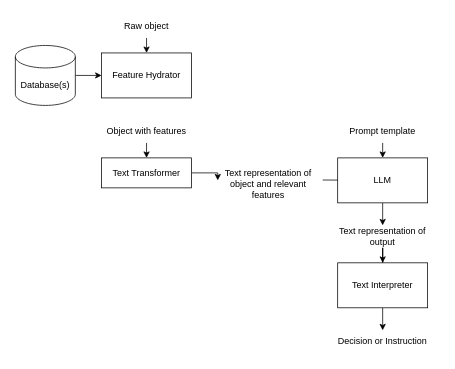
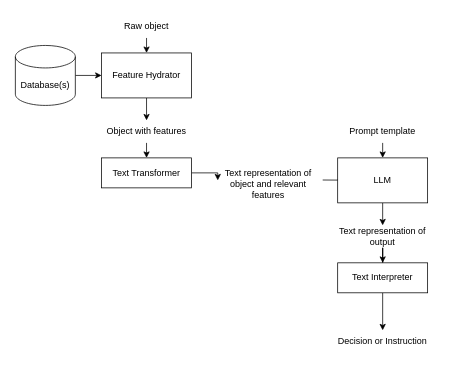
none -> (147, 106)
(383, 285) -> (383, 278)
